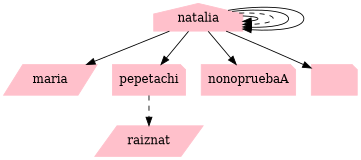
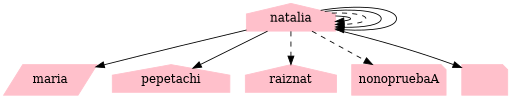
(219, 45) -> (339, 46)
(149, 80) -> (171, 80)
(149, 106) -> (291, 44)
(149, 141) -> (291, 80)
